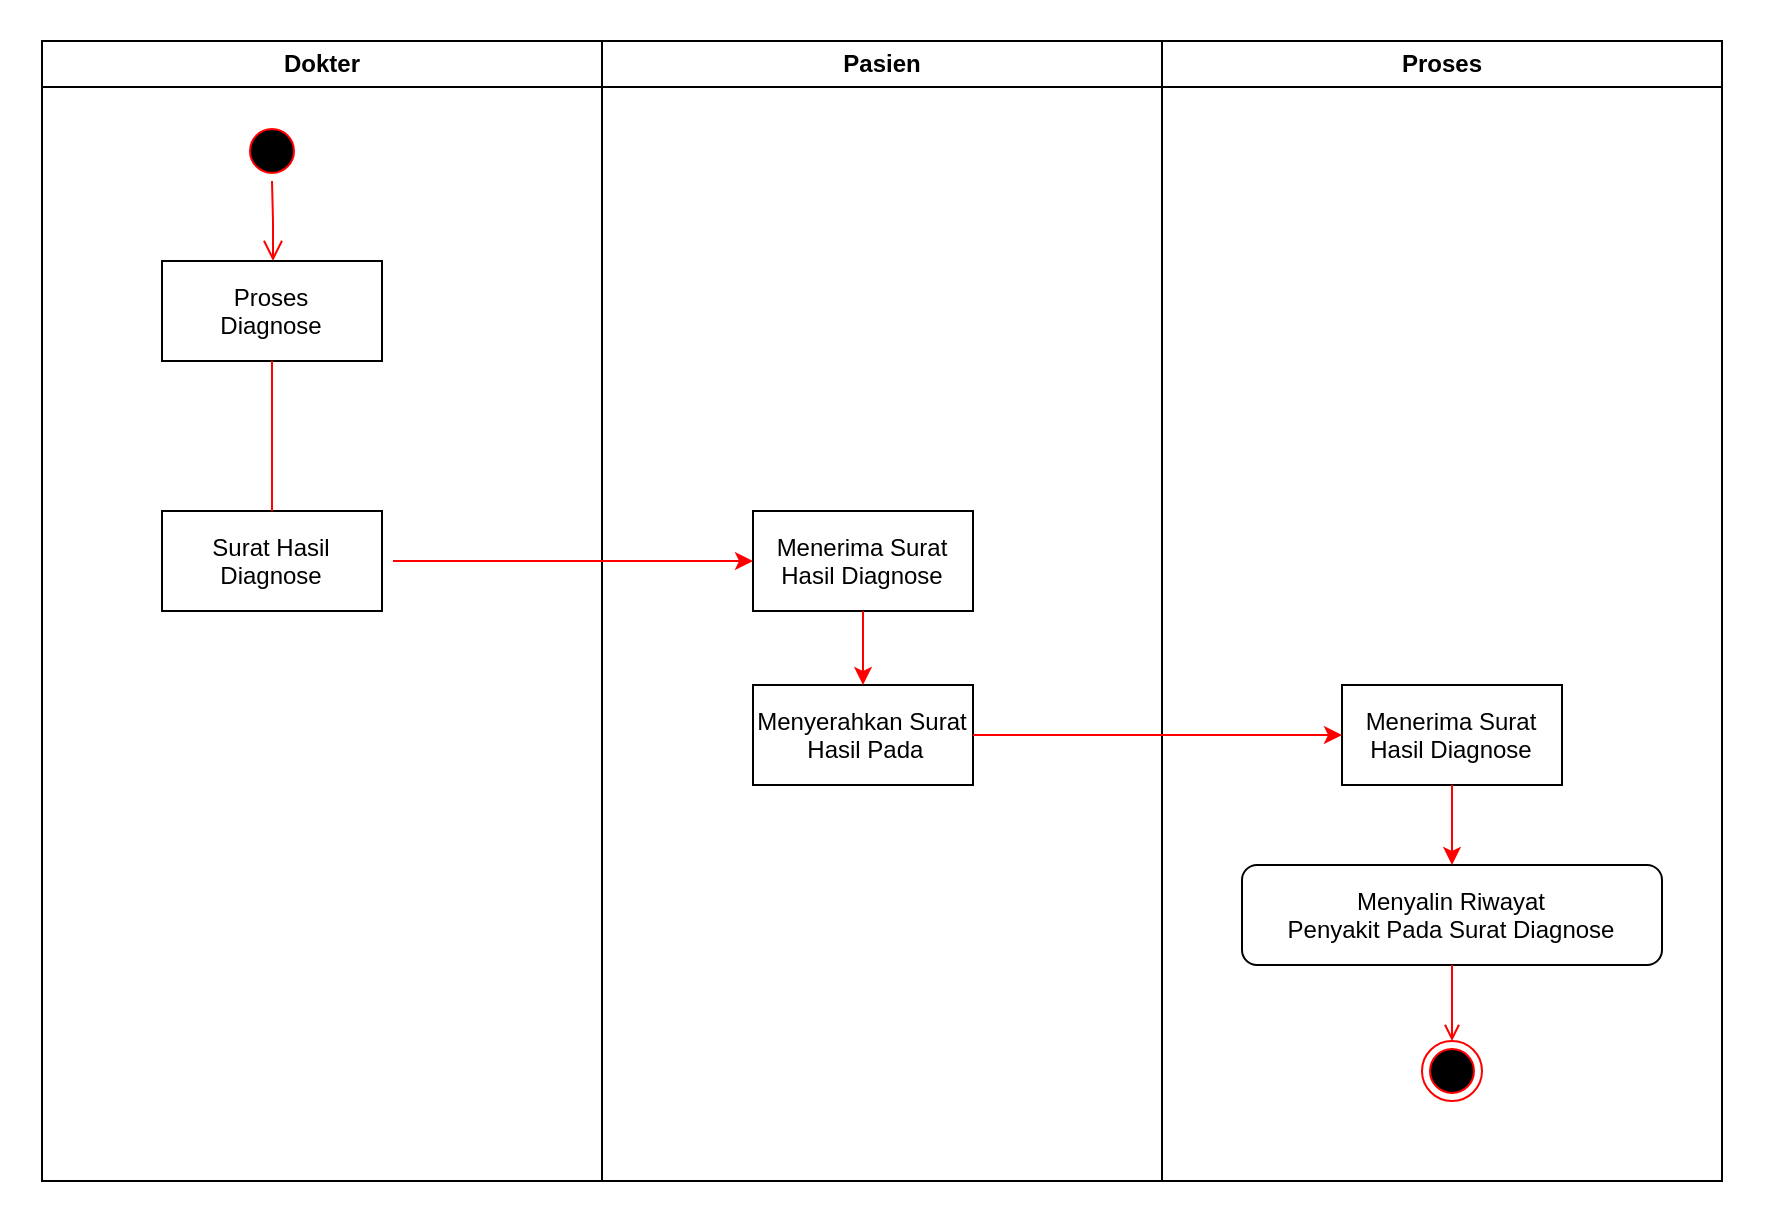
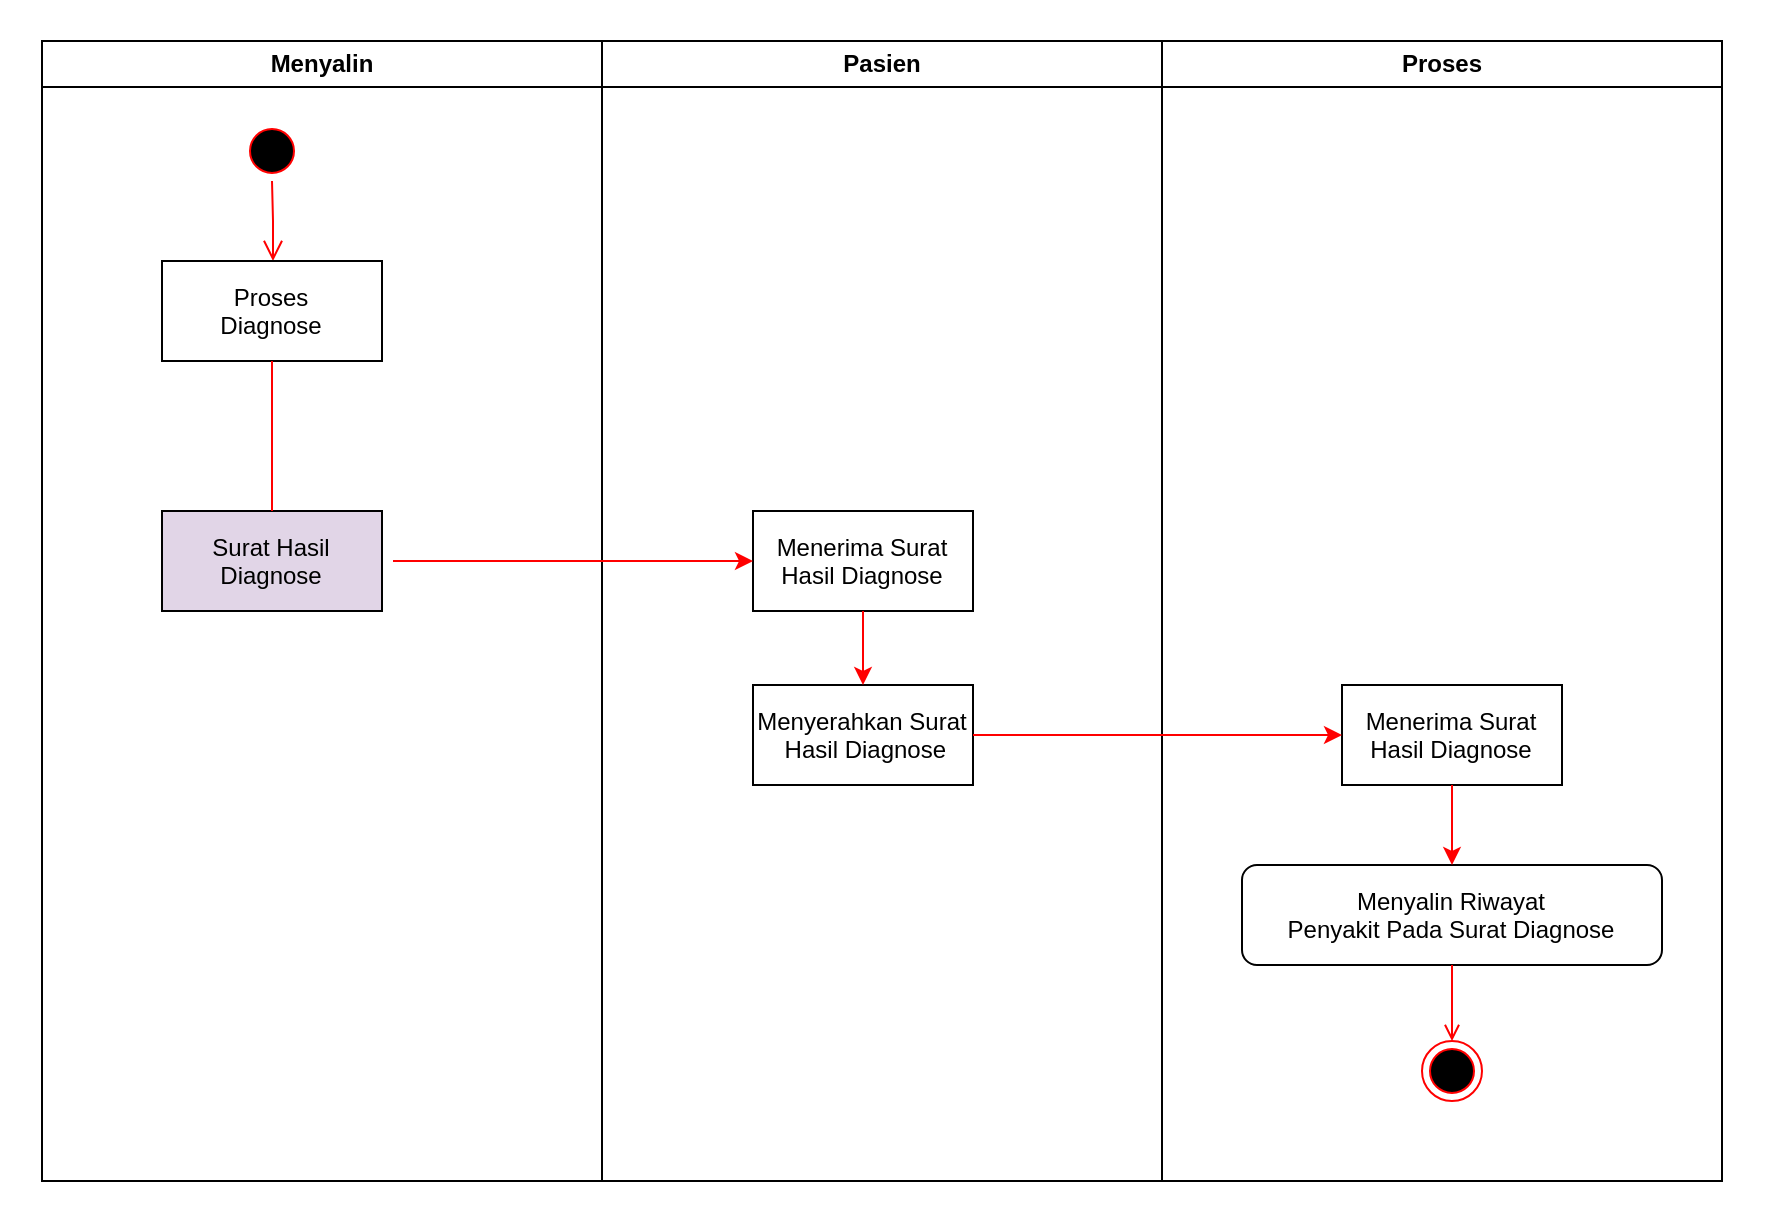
(323, 65) -> (323, 65)
(272, 561) -> (272, 561)
(862, 722) -> (862, 722)
